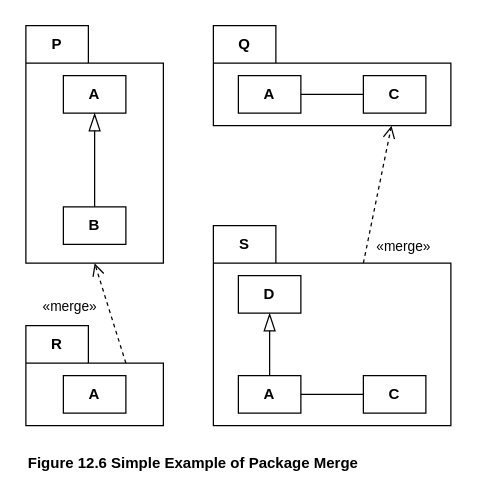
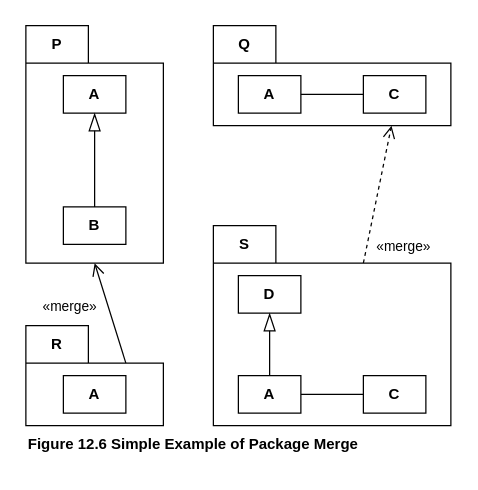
(111, 315) -> (111, 315)
(207, 463) -> (207, 444)
